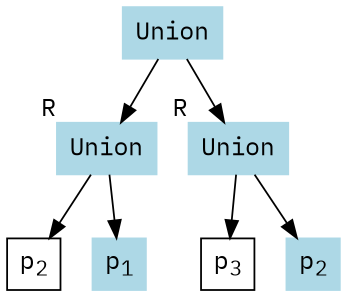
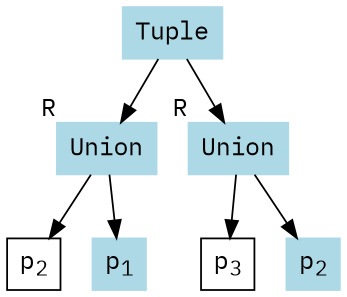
(173, 33) -> (173, 33)
